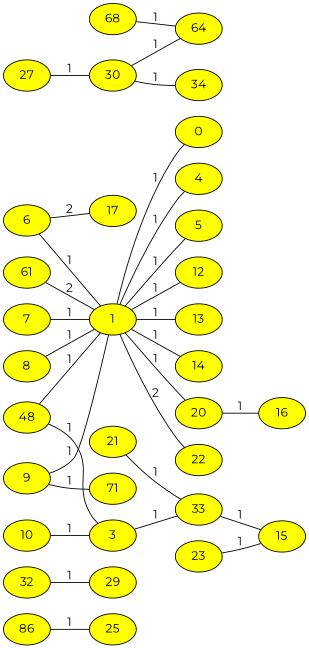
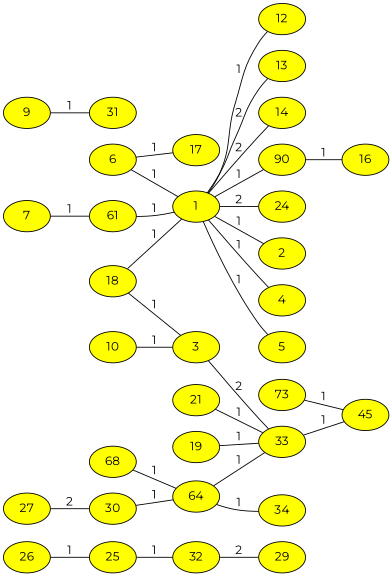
(70, 69) -> (70, 502)
(155, 85) -> (237, 510)
(199, 132) -> (282, 253)
(70, 210) -> (155, 148)
(70, 289) -> (155, 209)
(156, 313) -> (239, 113)
(70, 319) -> (70, 216)
(156, 336) -> (239, 148)
(27, 366) -> none
(90, 411) -> none
(199, 413) -> (282, 160)
(27, 418) -> (113, 281)
none -> (196, 447)
(199, 460) -> (282, 207)
none -> (239, 469)
(113, 489) -> (113, 113)
(156, 515) -> (239, 387)
(282, 536) -> (365, 415)
(199, 556) -> (282, 395)
none -> (155, 557)
(70, 576) -> (239, 551)
(27, 629) -> (27, 557)
